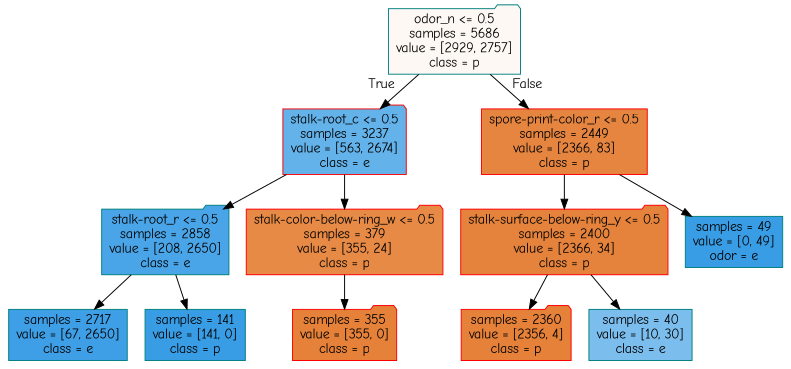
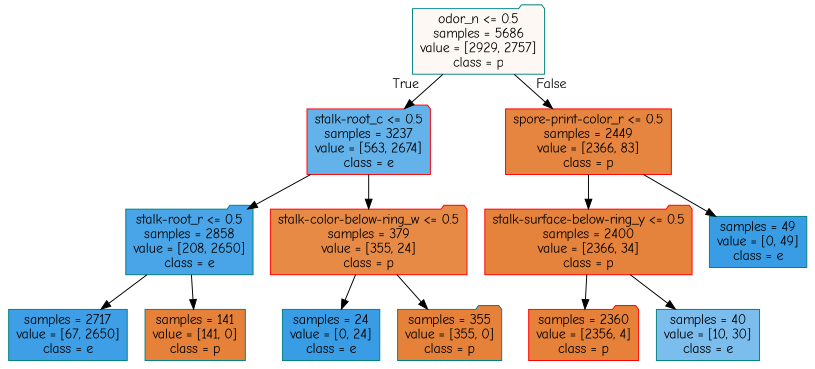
(734, 242) -> (758, 242)
(195, 335) -> (195, 335)
none -> (331, 335)
(345, 335) -> (450, 335)
